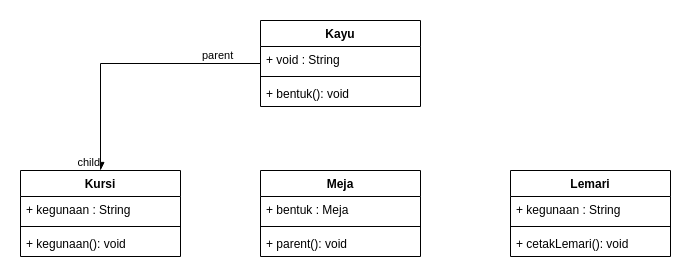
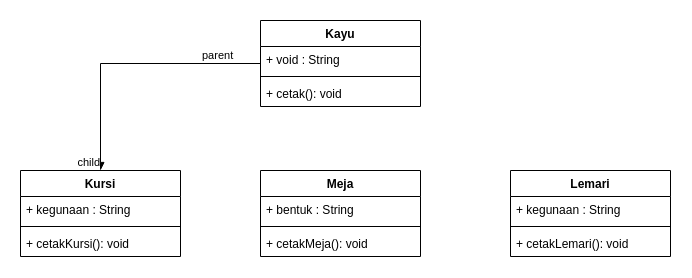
(314, 94) -> (310, 94)
(310, 210) -> (315, 210)
(80, 244) -> (85, 244)
(314, 244) -> (324, 244)
